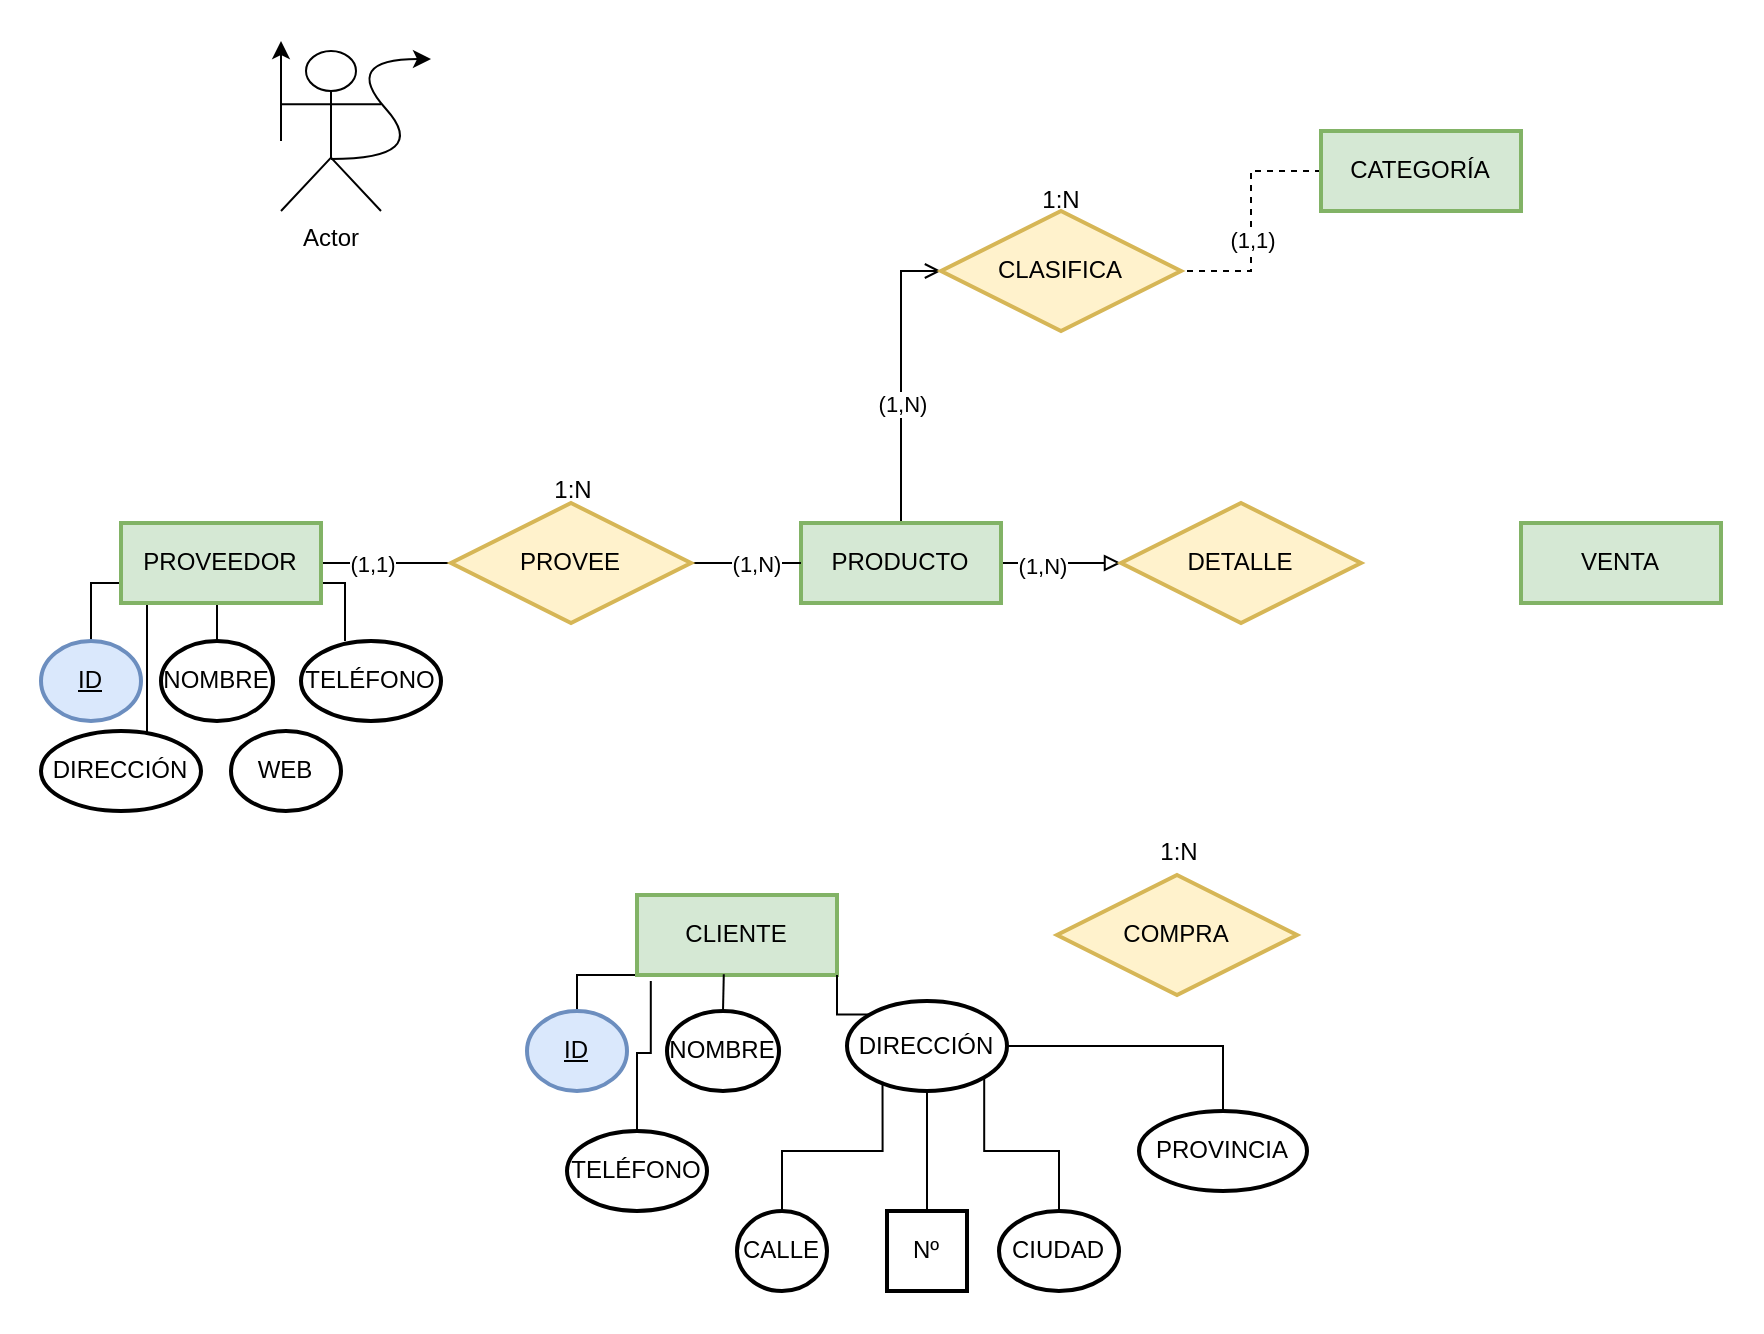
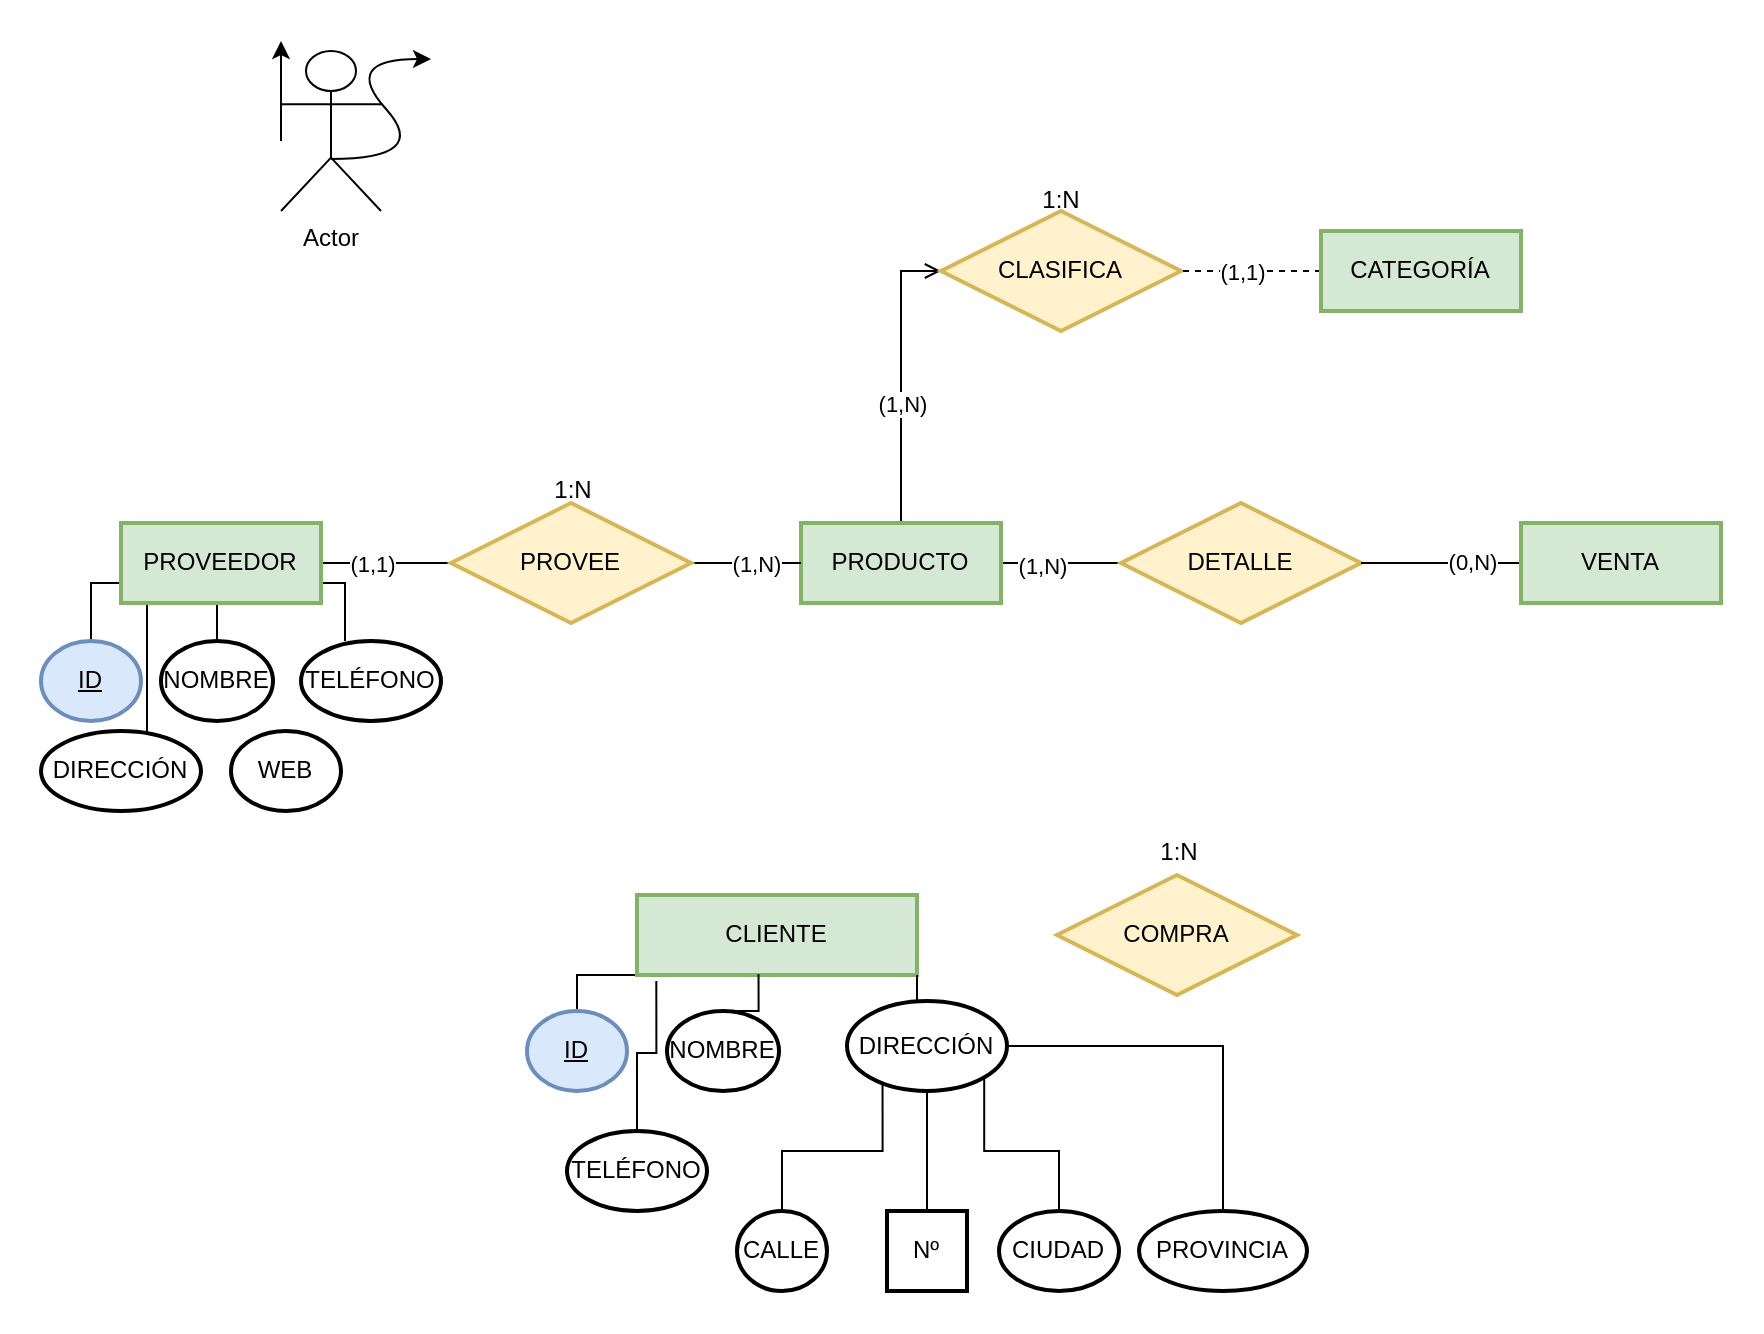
(1421, 171) -> (1421, 271)
(1103, 563) -> (1110, 563)
none -> (1441, 563)
(737, 935) -> (777, 935)
(1223, 1151) -> (1223, 1251)
